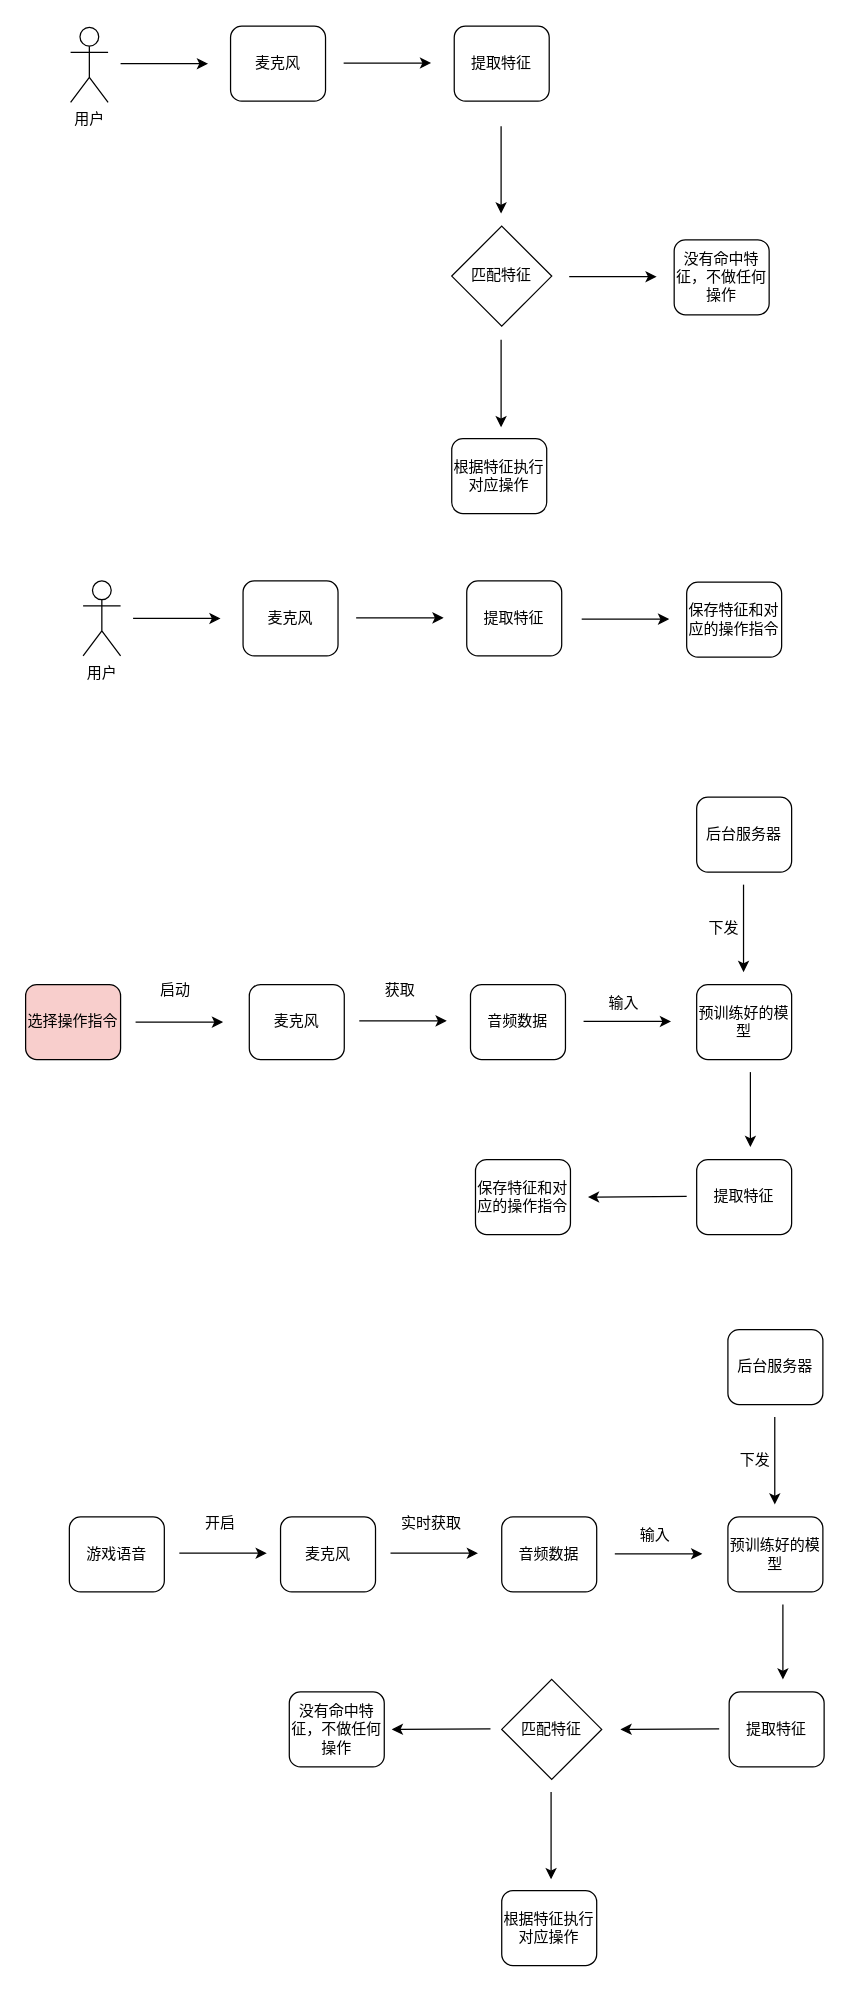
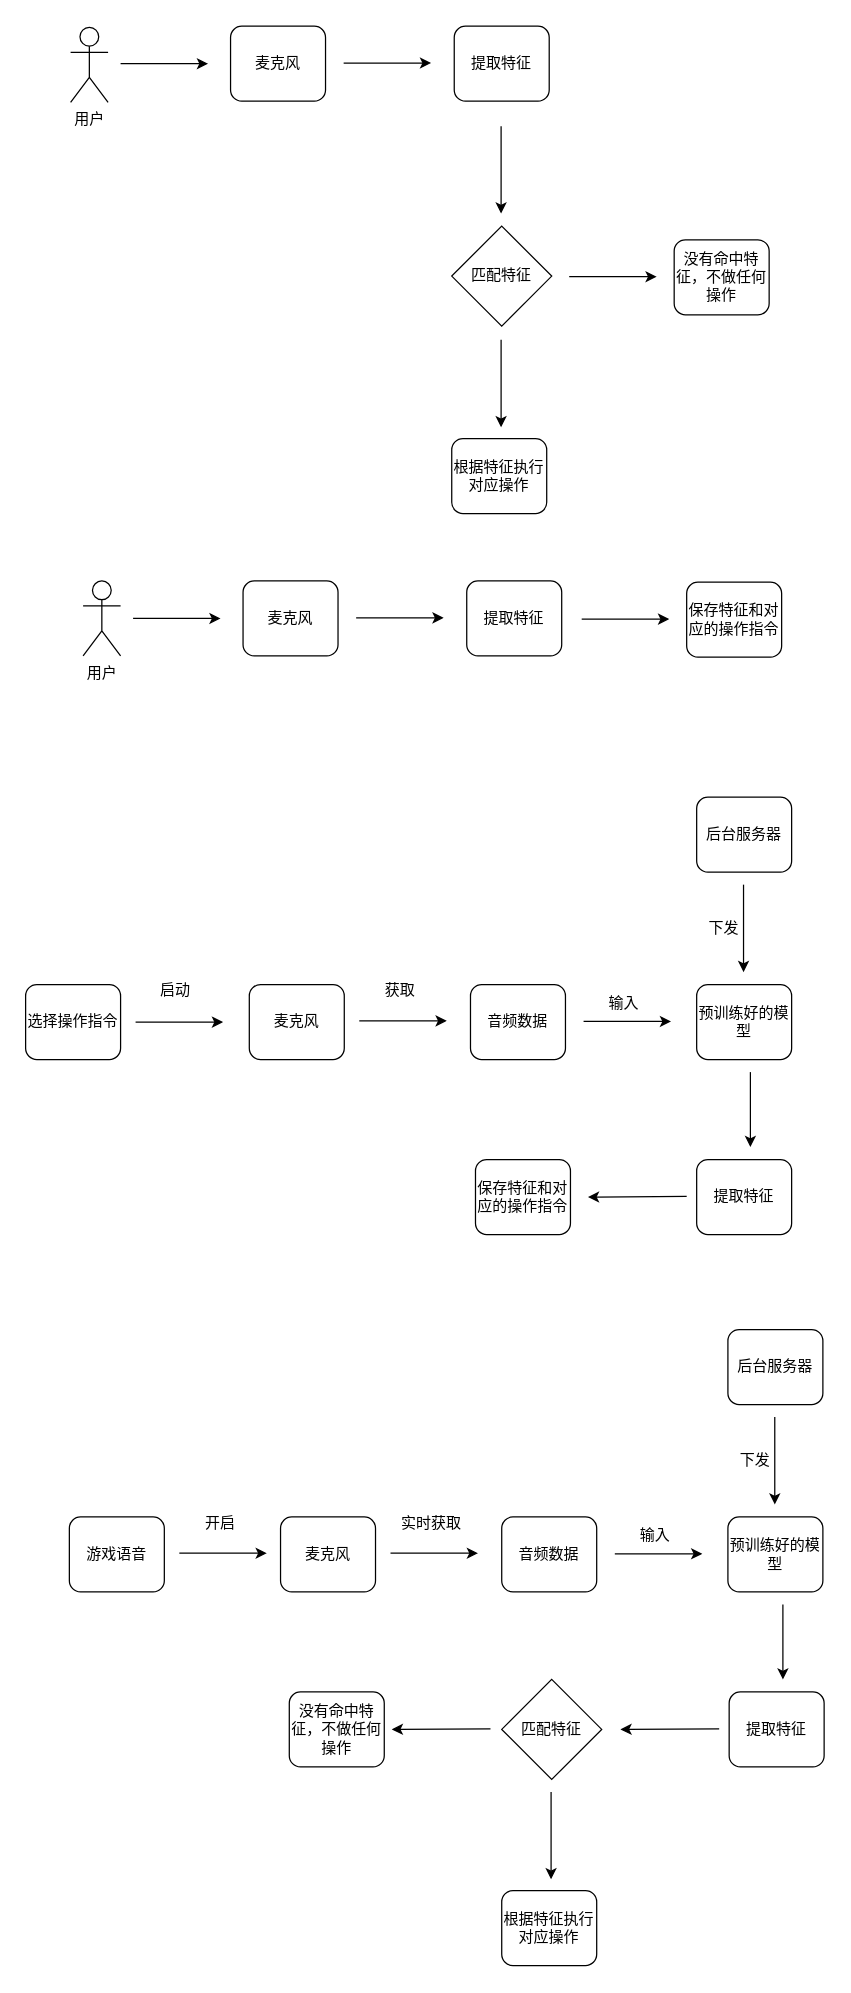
(73, 1022) -> (73, 1022)
